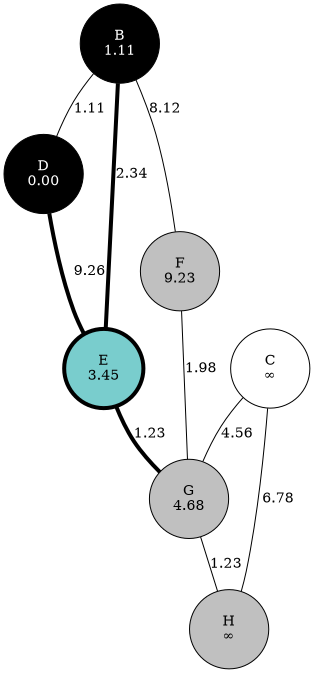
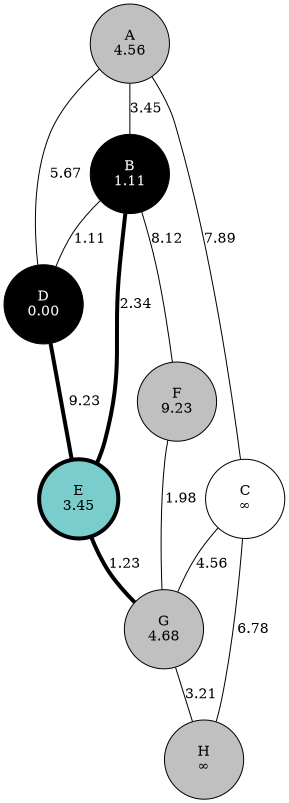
none -> (130, 44)
(90, 271) -> (85, 402)
(226, 564) -> (201, 694)
